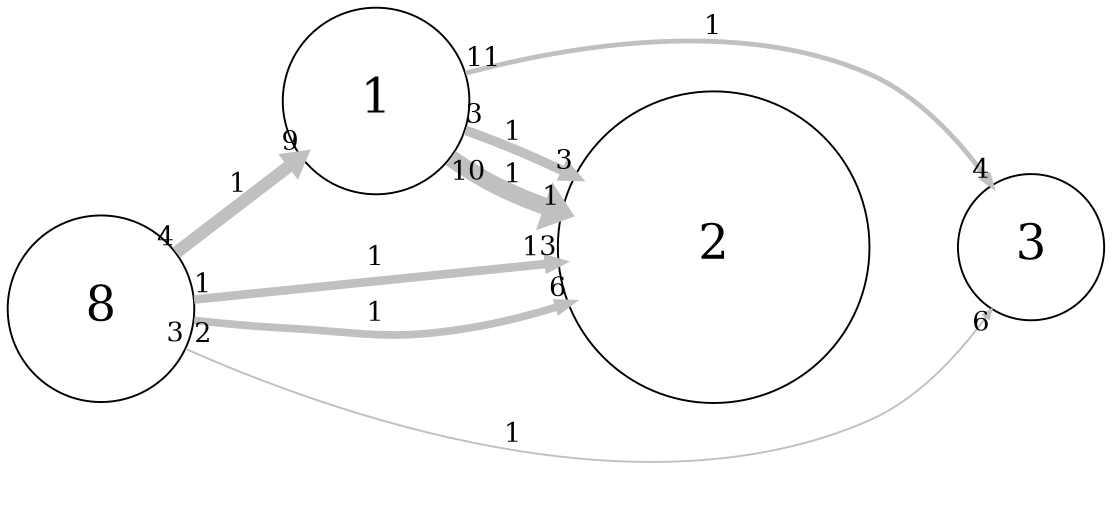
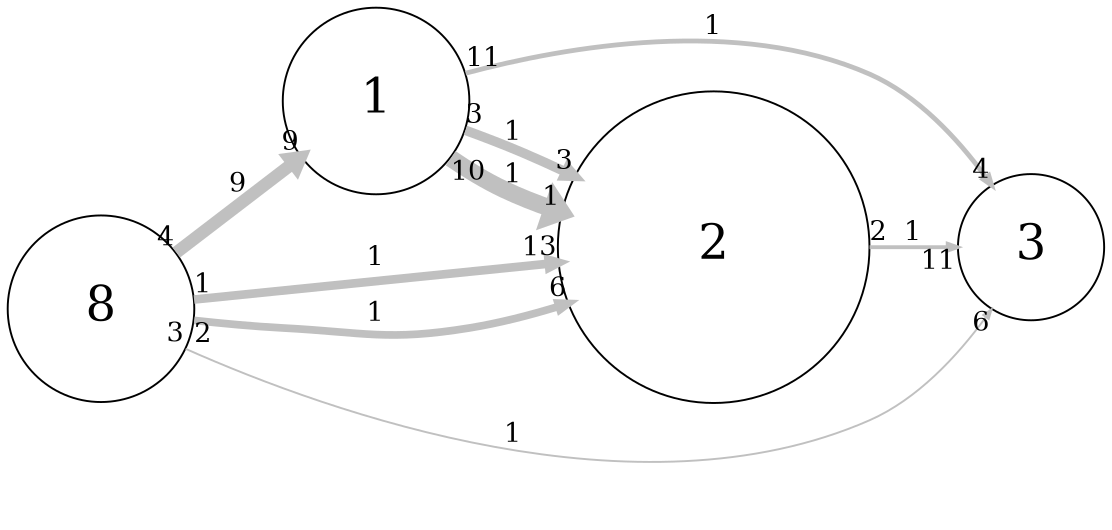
(239, 185) -> (239, 185)
none -> (908, 247)
